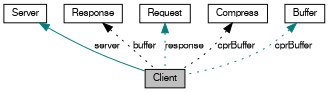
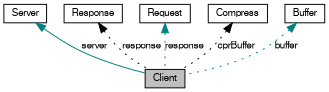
(145, 46) -> (142, 46)
(294, 46) -> (286, 46)
